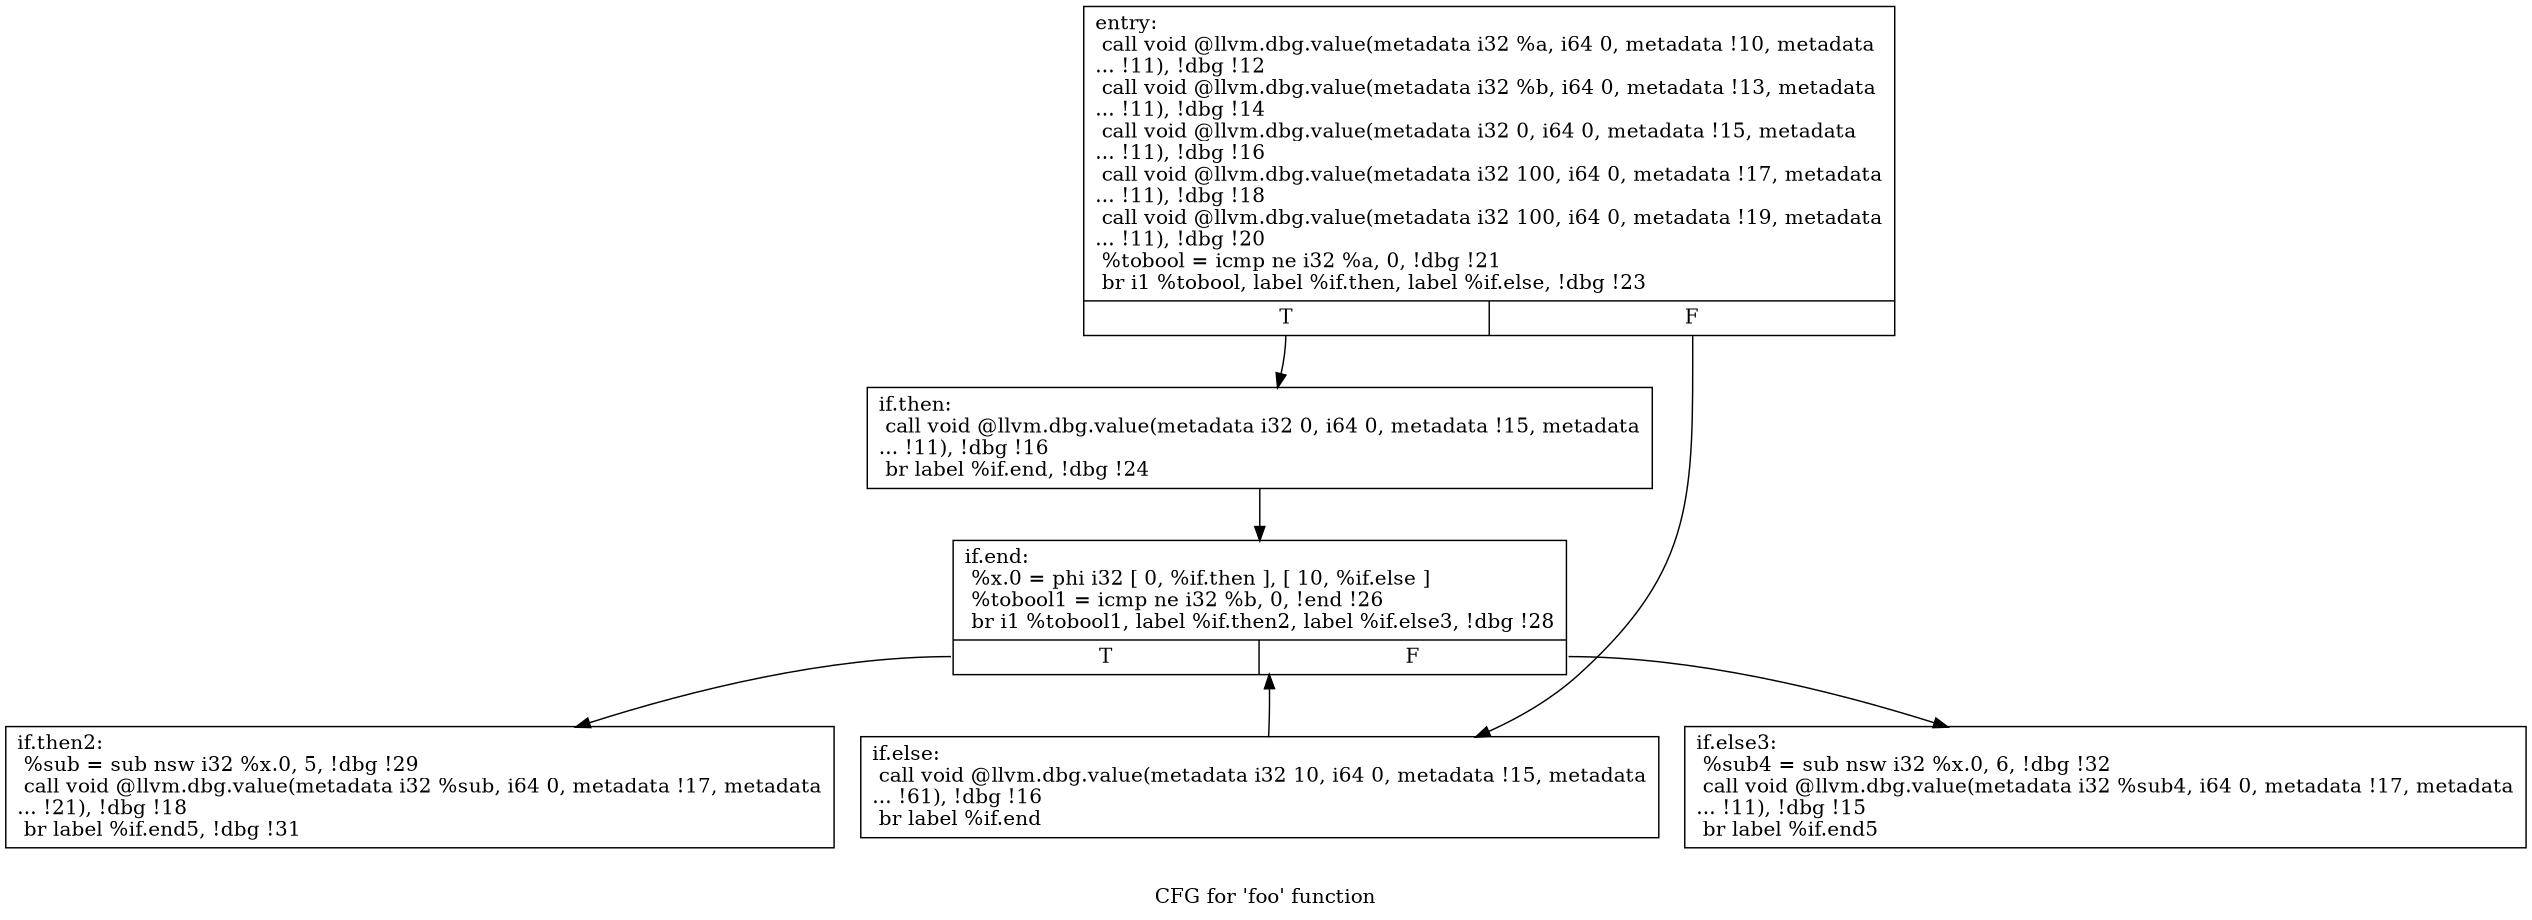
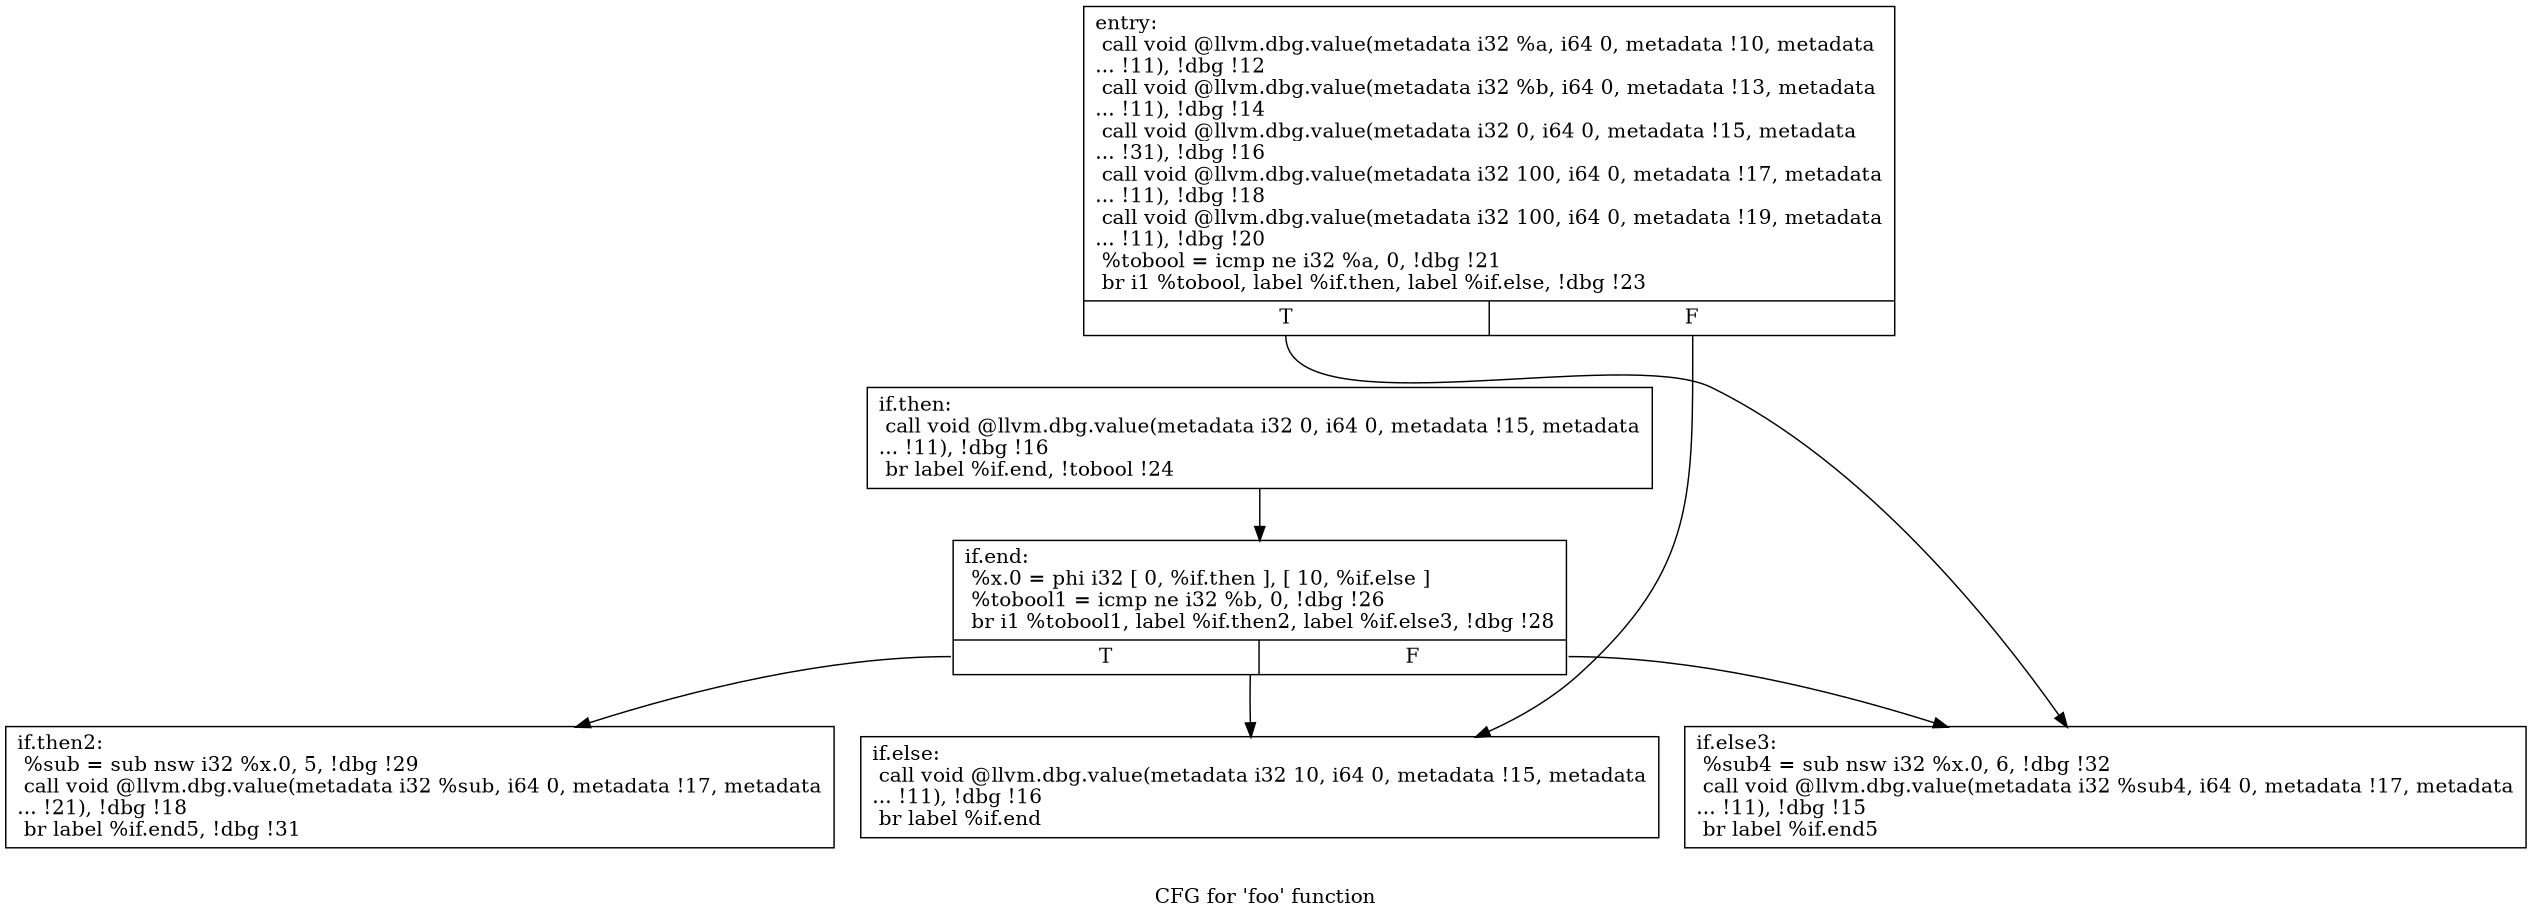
(1180, 153) -> (1180, 153)
(1284, 355) -> (1727, 396)
(1014, 470) -> (1027, 470)
(1175, 600) -> (1175, 600)
(1269, 713) -> (1250, 698)
(957, 797) -> (957, 797)
